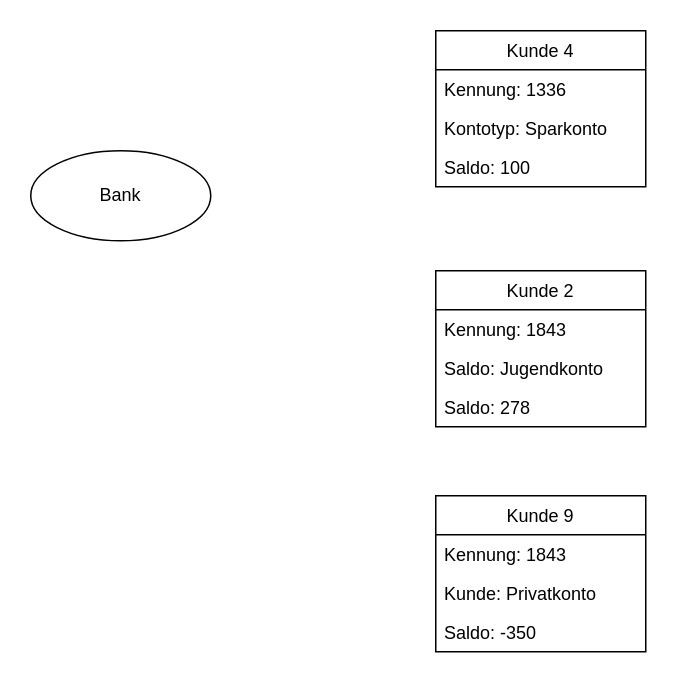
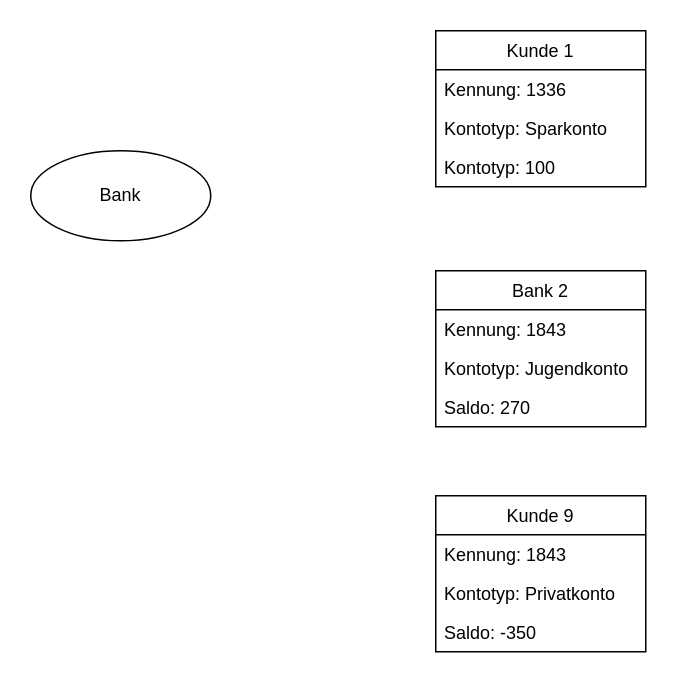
(540, 51) -> (540, 51)
(487, 168) -> (505, 168)
(540, 291) -> (540, 291)
(528, 369) -> (545, 369)
(487, 408) -> (487, 408)
(528, 594) -> (543, 594)
